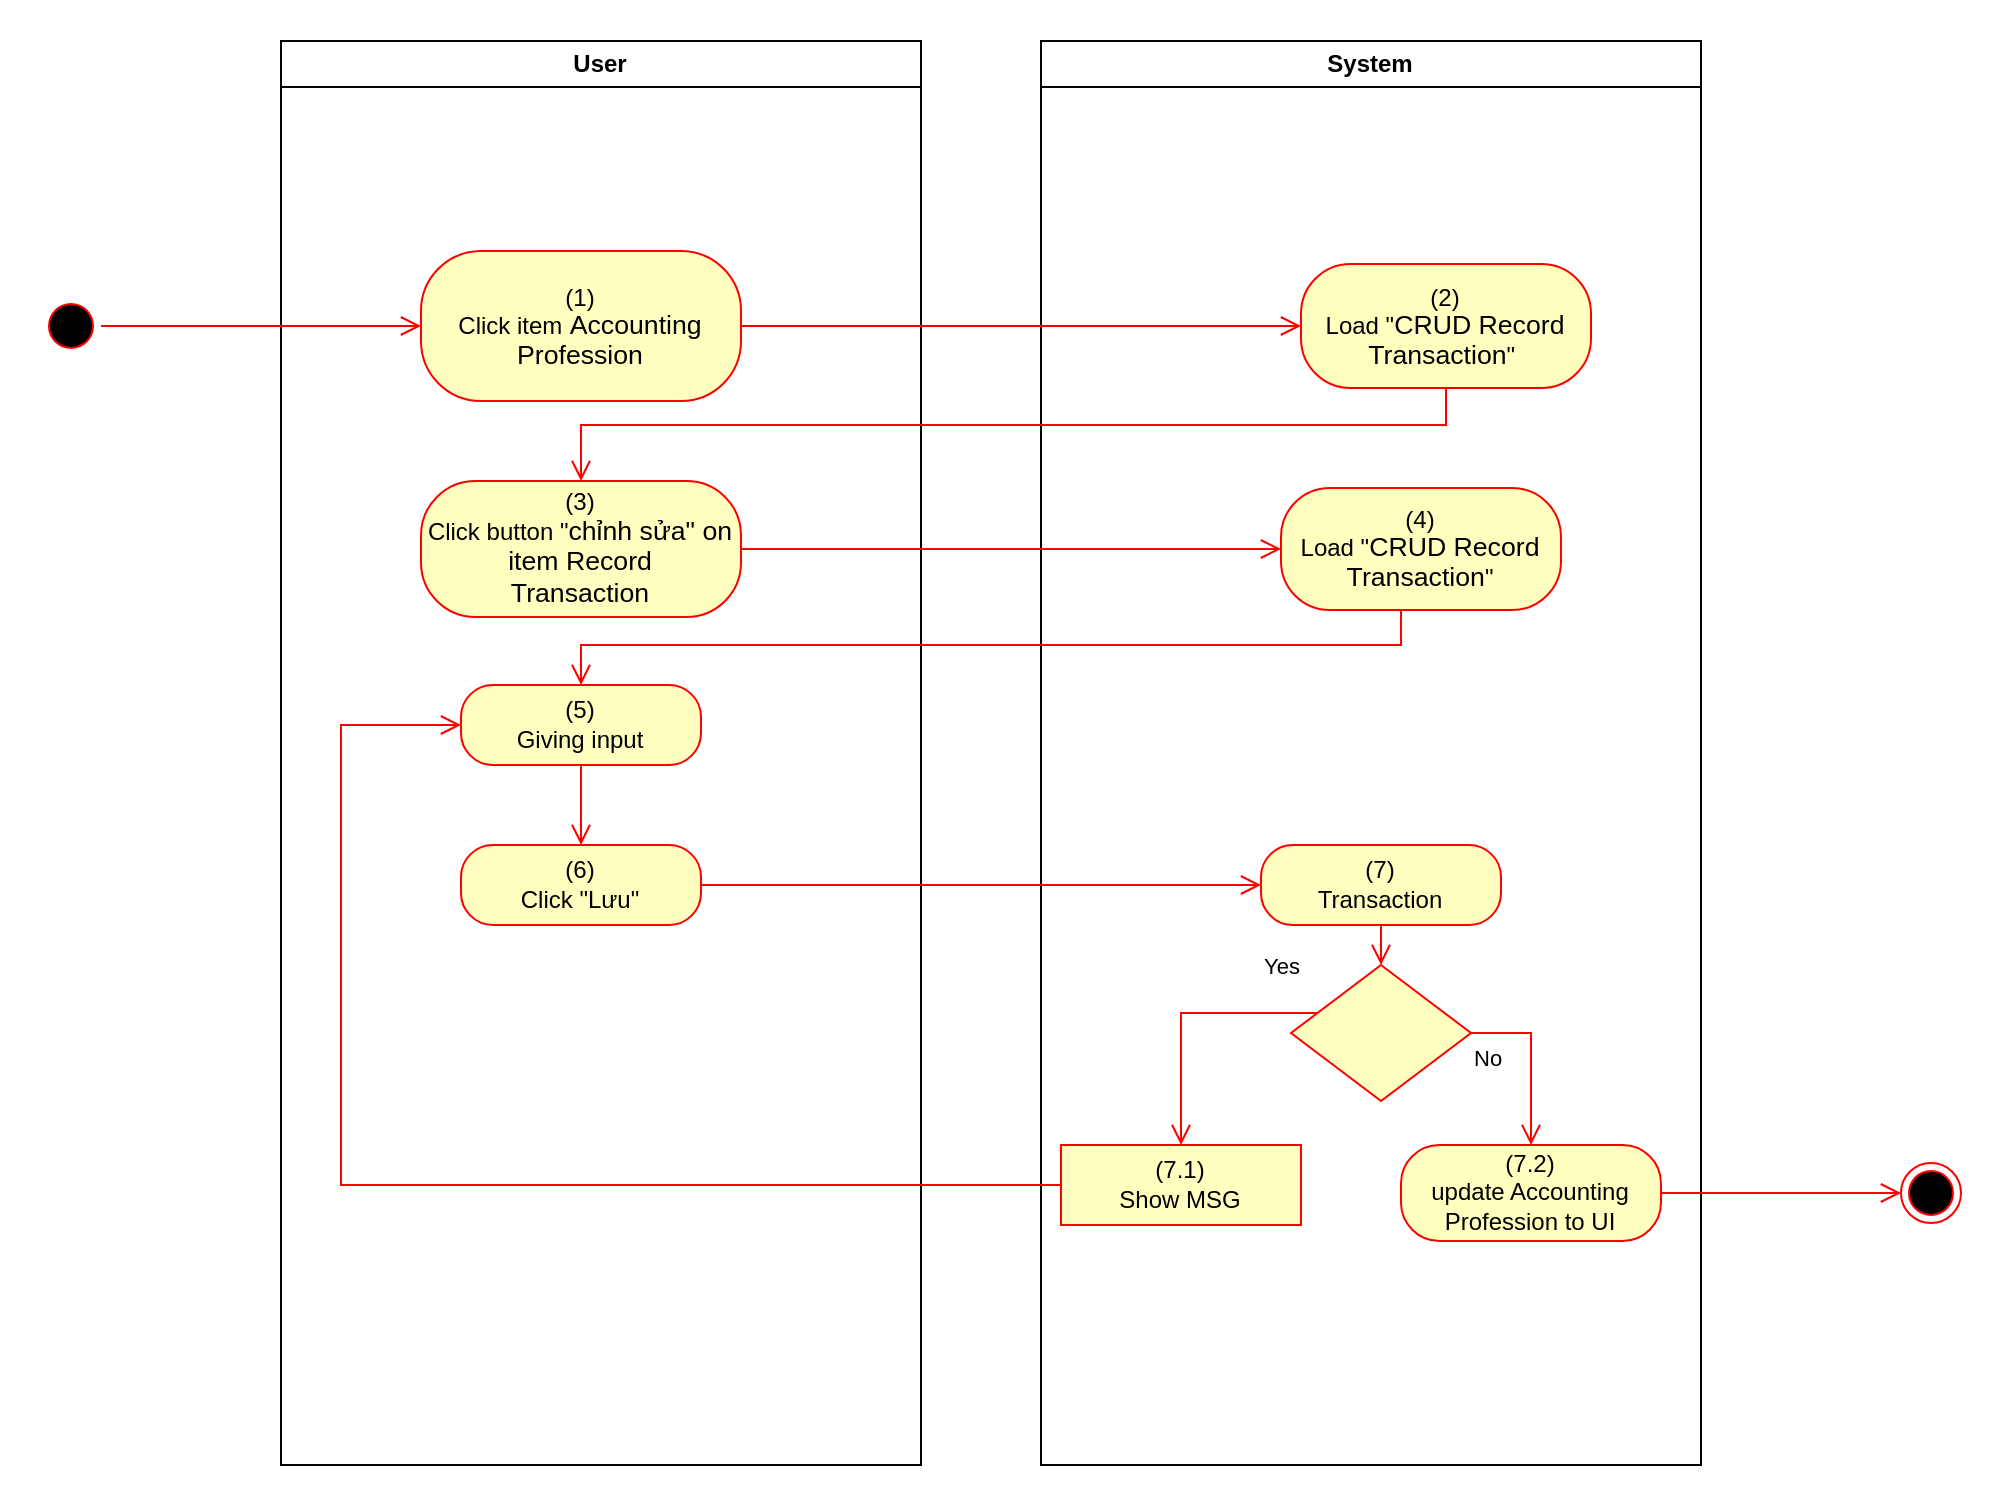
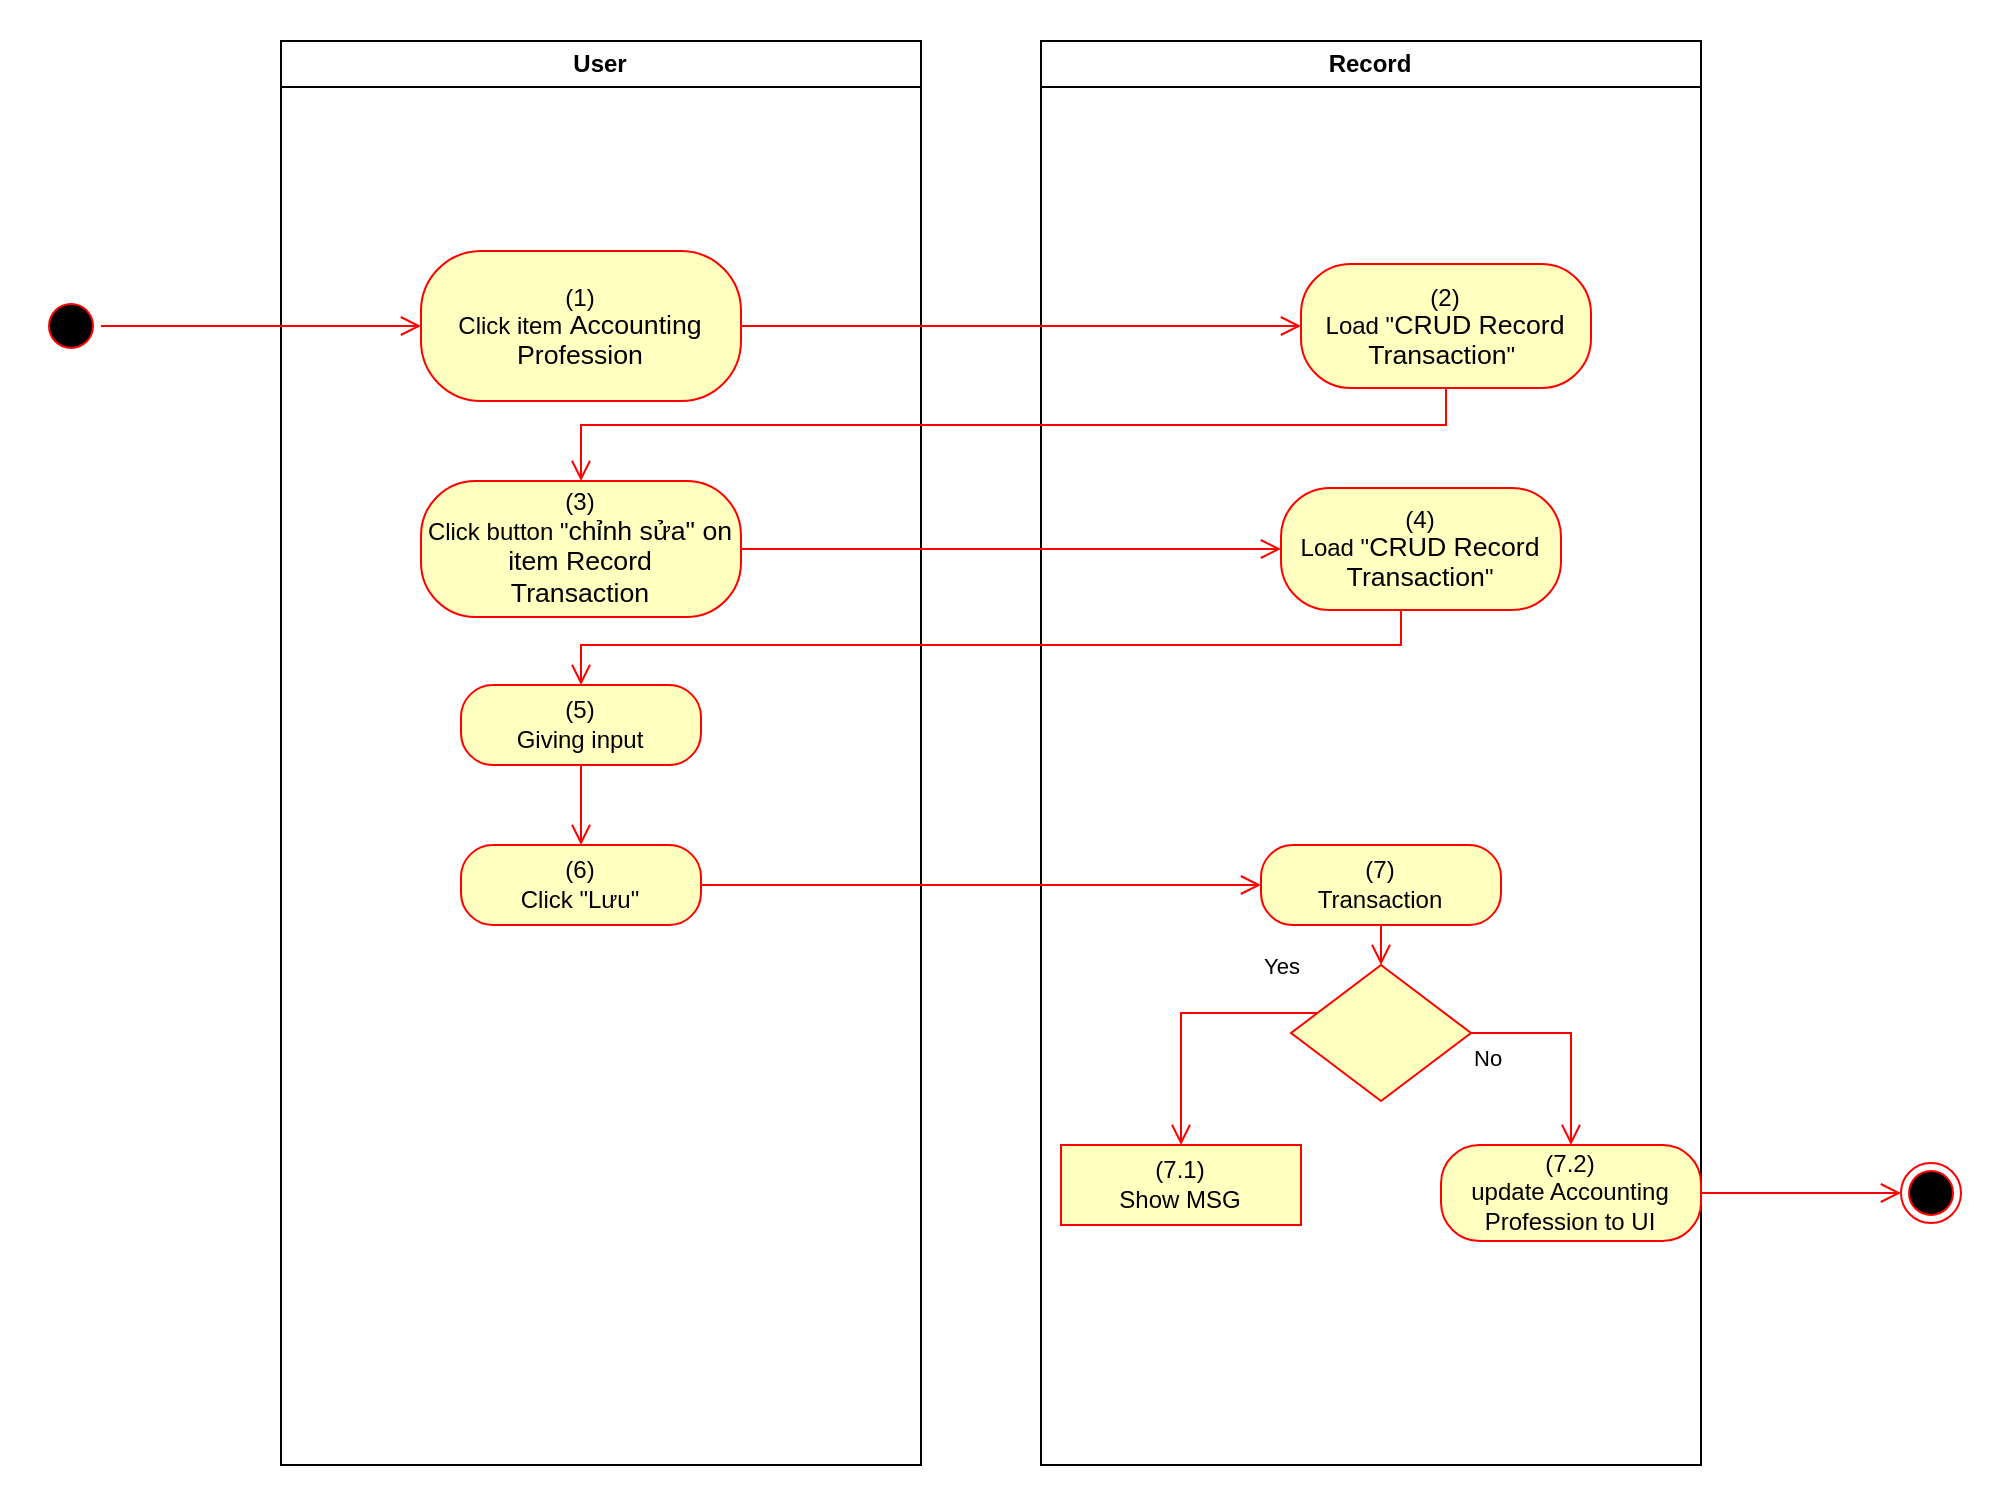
(1371, 65) -> (1371, 65)
(414, 1185) -> none
(1531, 1193) -> (1571, 1193)
